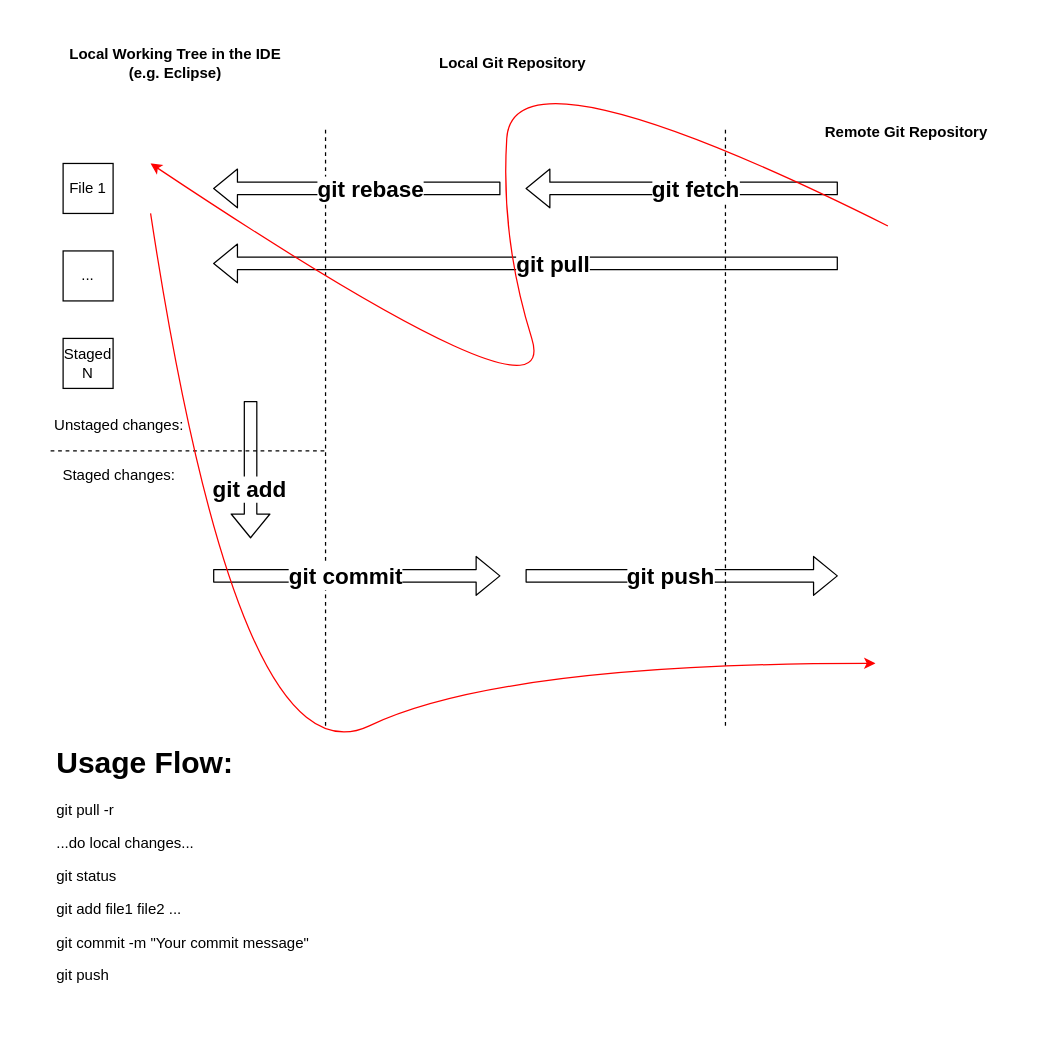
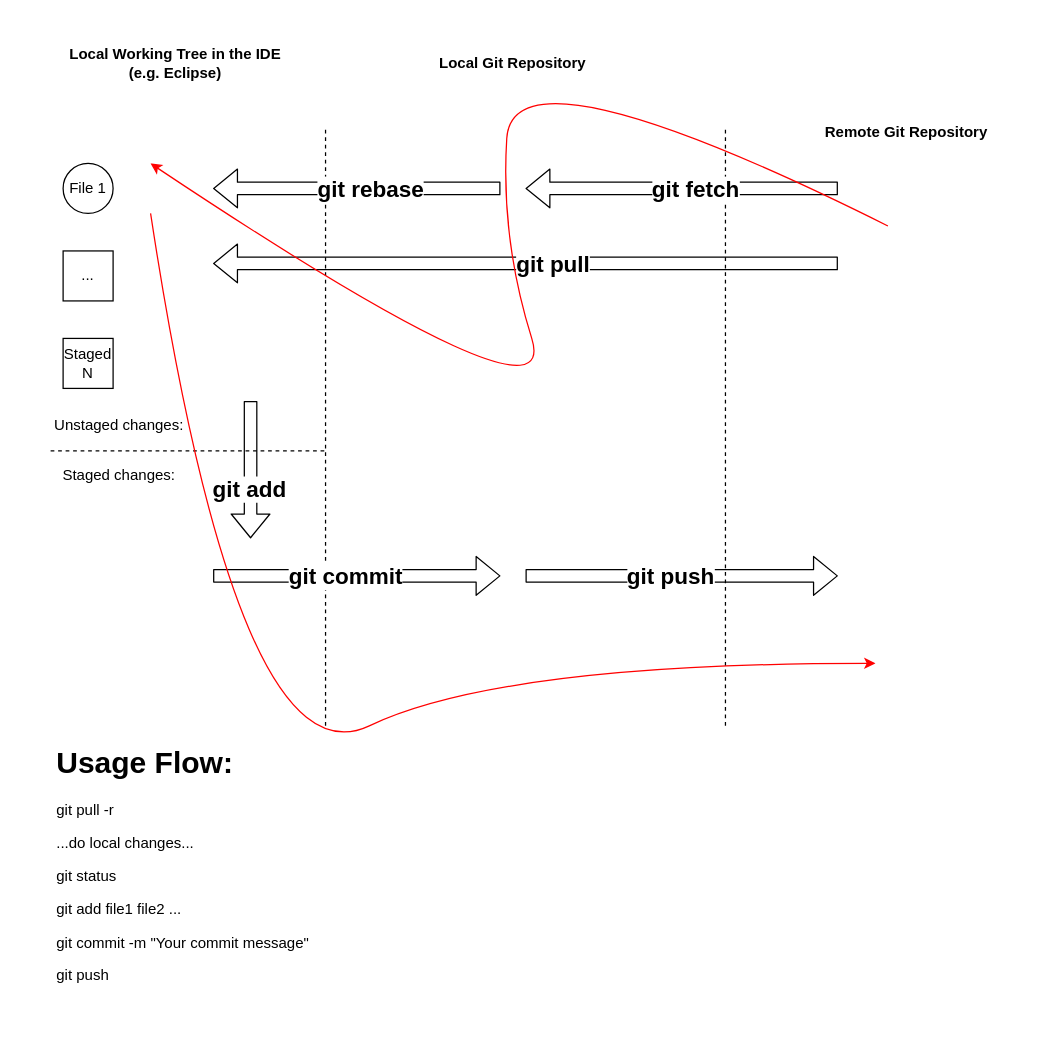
(88, 188) -> (88, 188)
